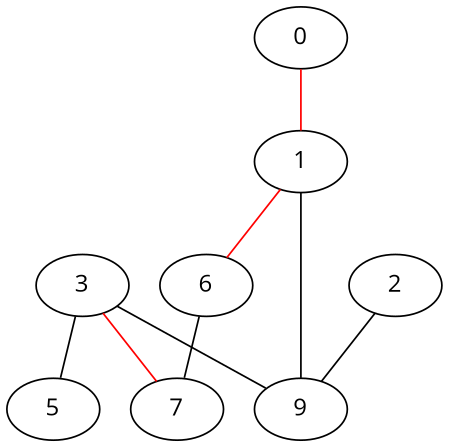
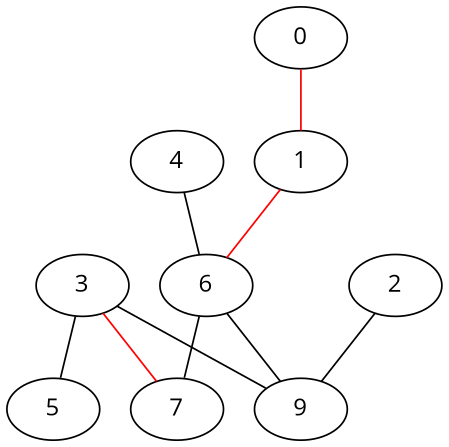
none -> (177, 162)
(301, 285) -> (254, 347)
